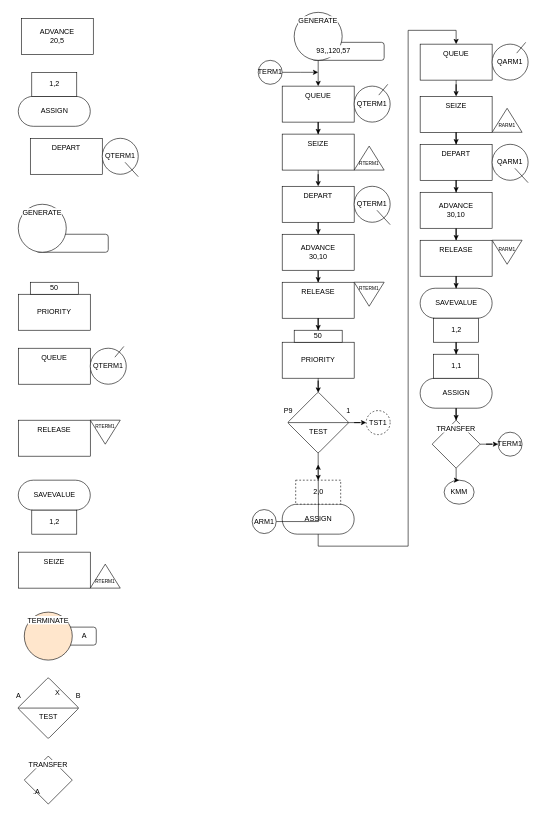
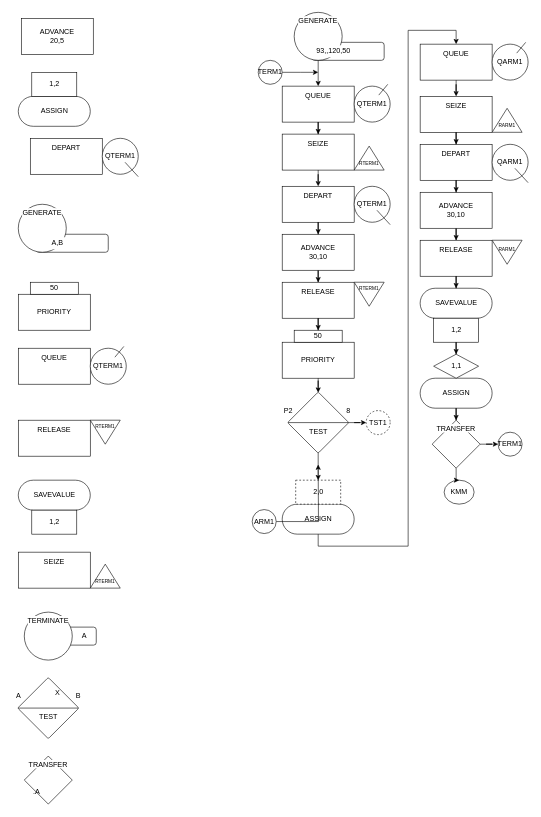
(334, 51) -> (334, 51)
none -> (57, 243)
(456, 366) -> (456, 366)
(289, 411) -> (289, 411)
(349, 411) -> (349, 411)
(48, 636) -> (48, 636)
